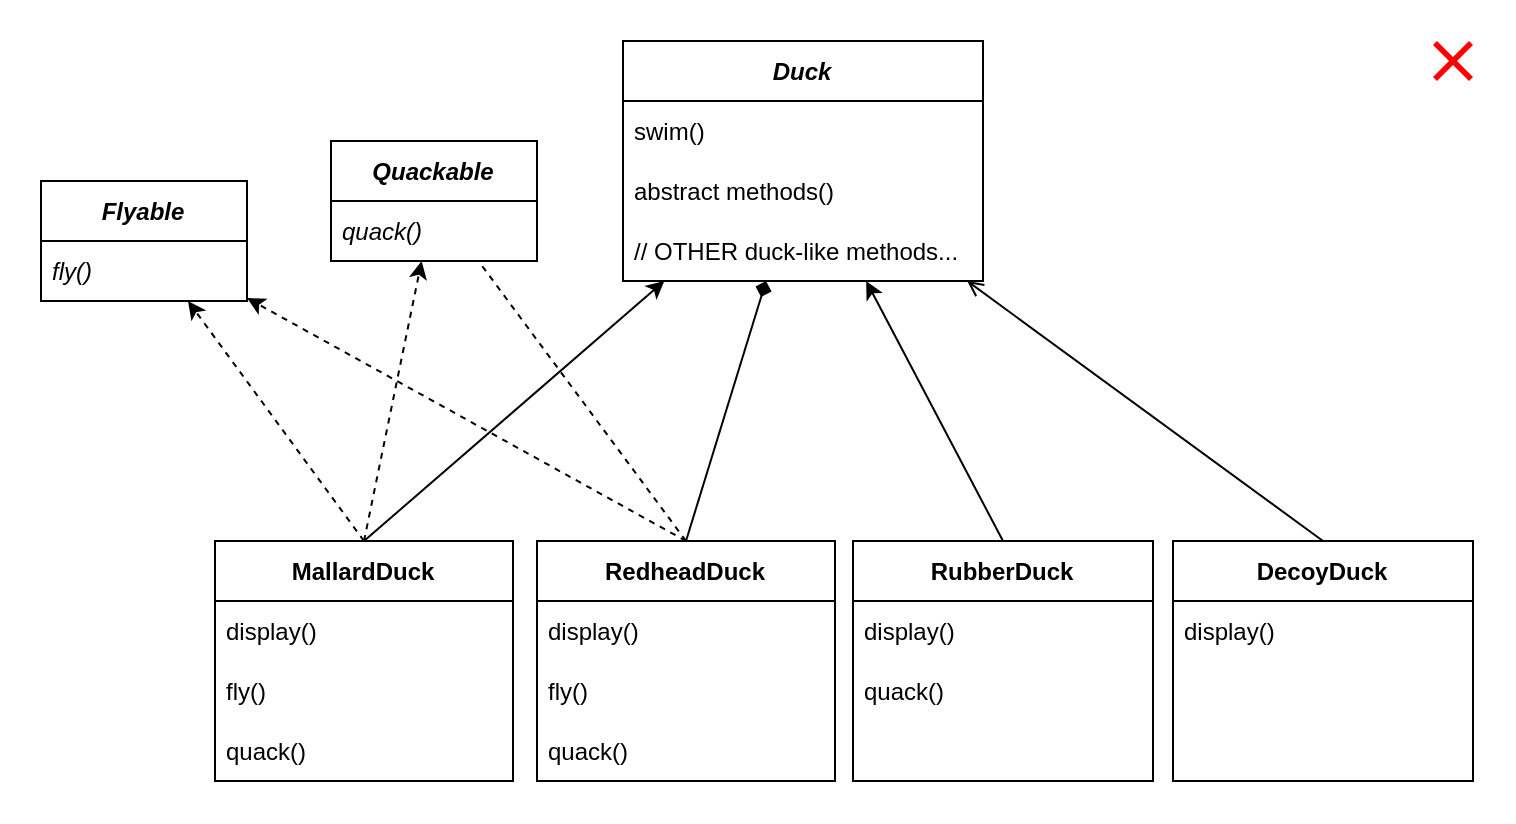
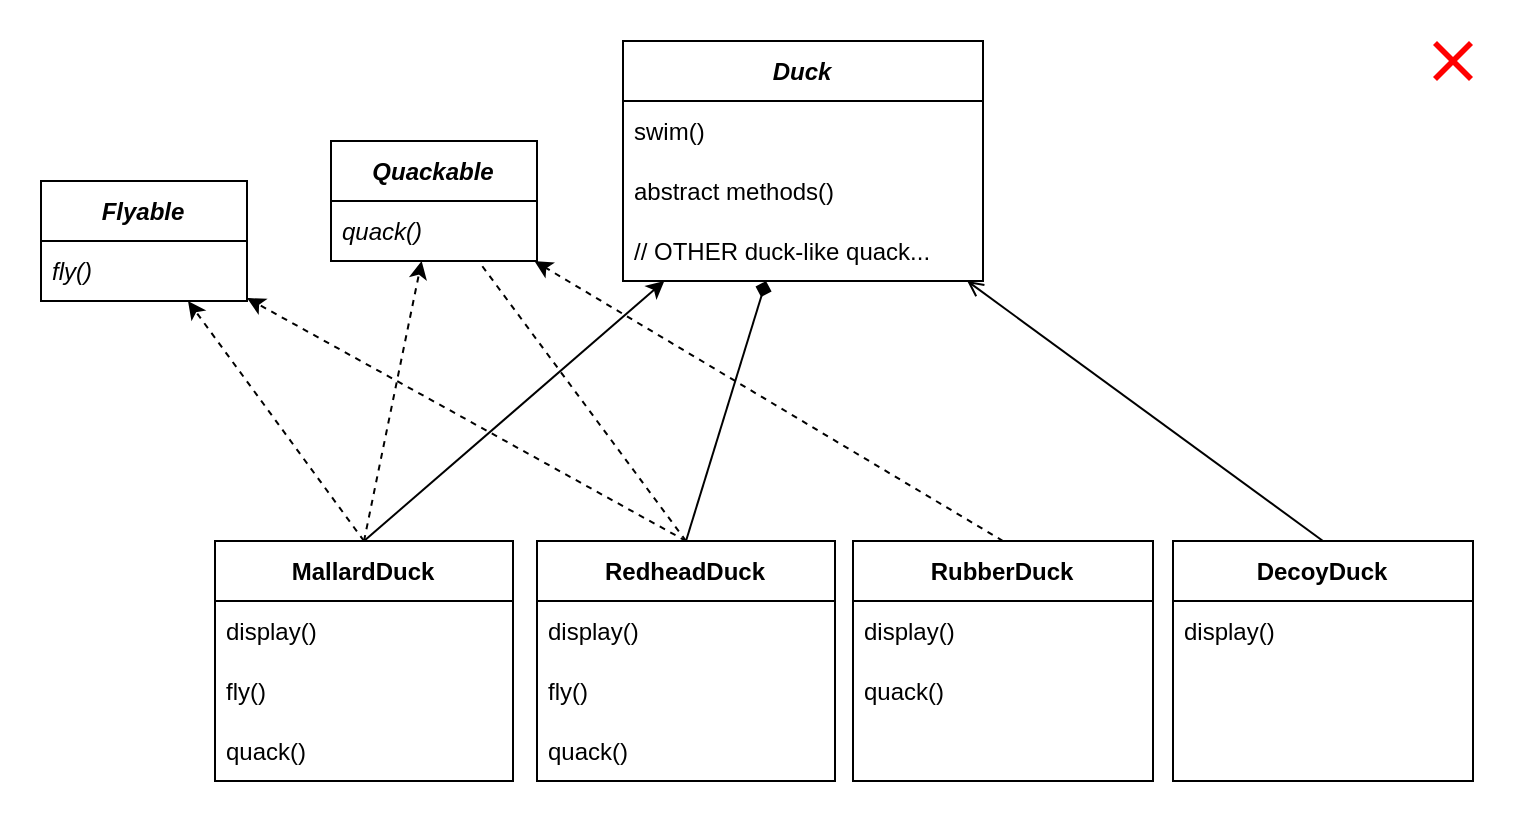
(804, 252) -> (790, 252)
(938, 417) -> none
none -> (867, 460)
